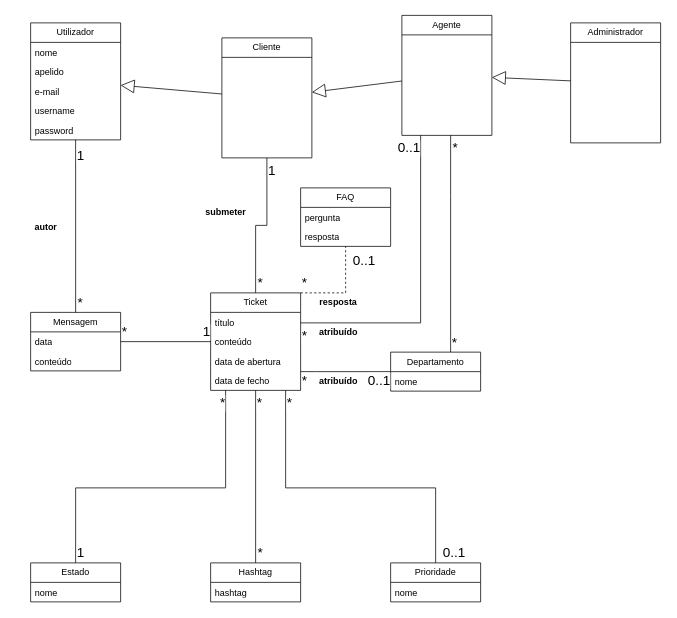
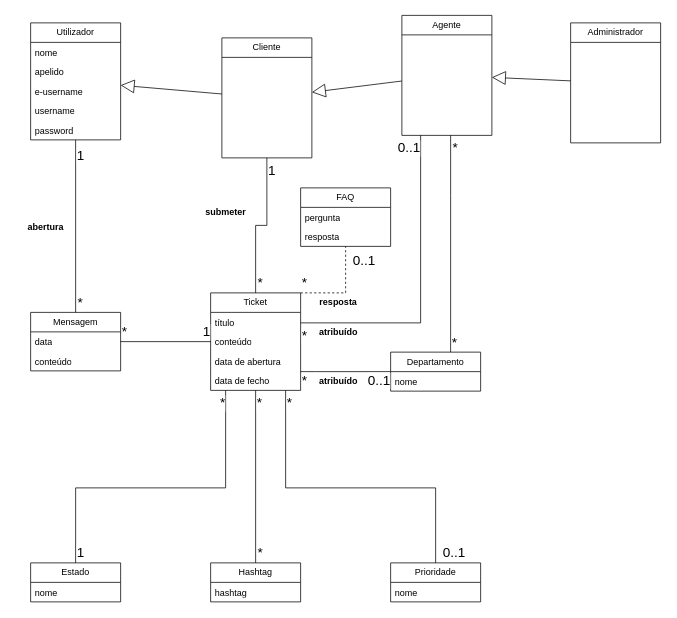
(48, 92) -> (60, 92)
(46, 228) -> (46, 228)
